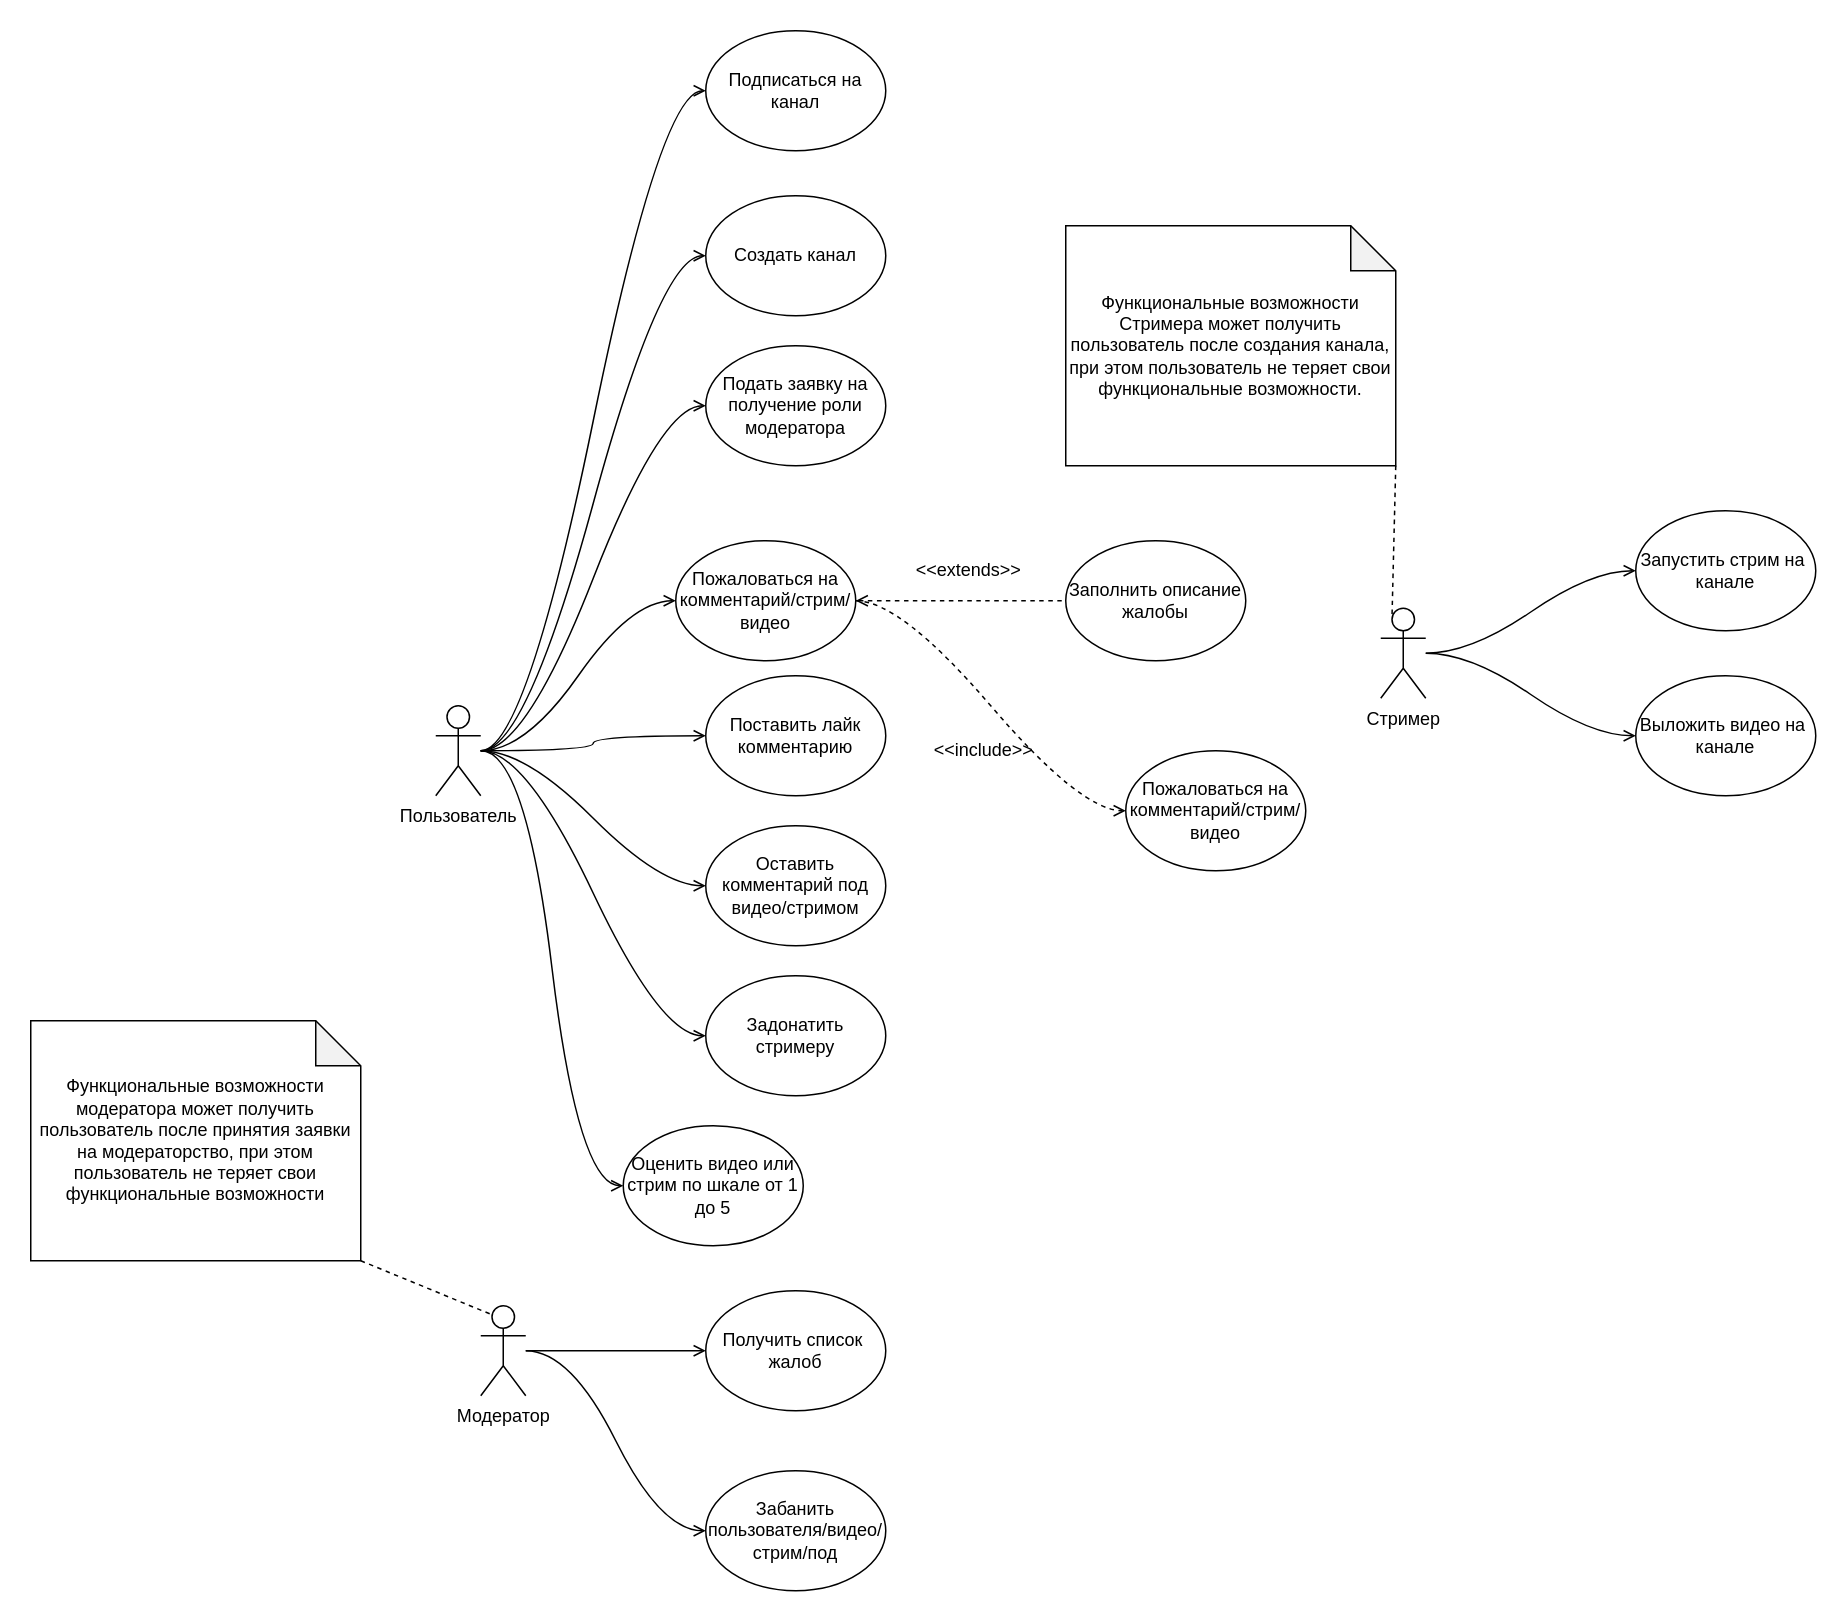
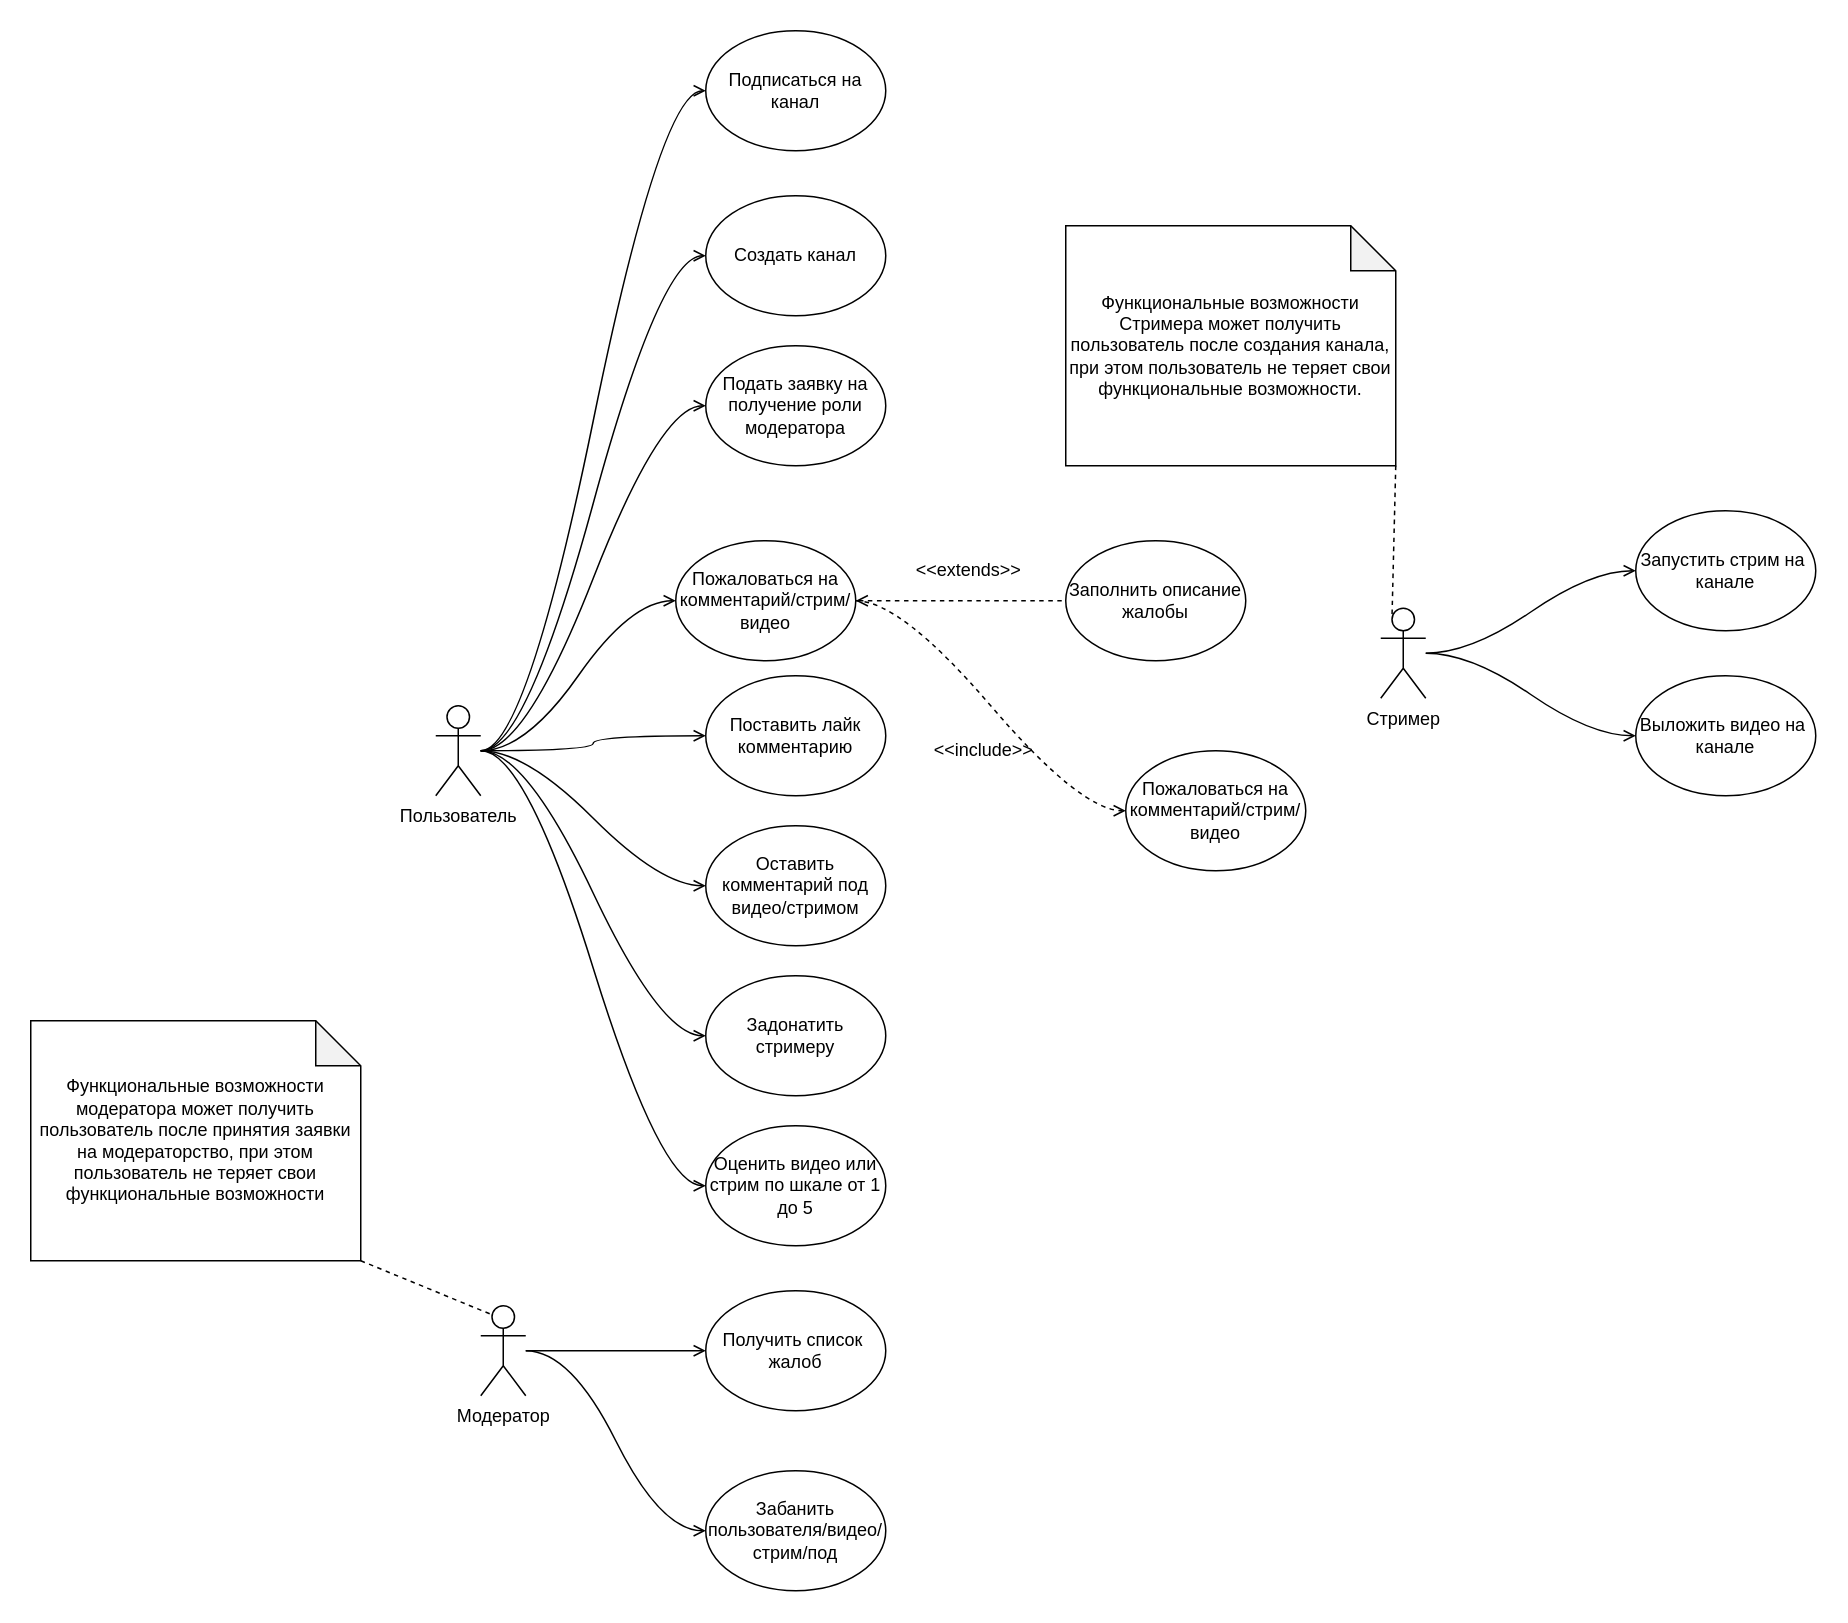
(713, 1186) -> (796, 1186)
